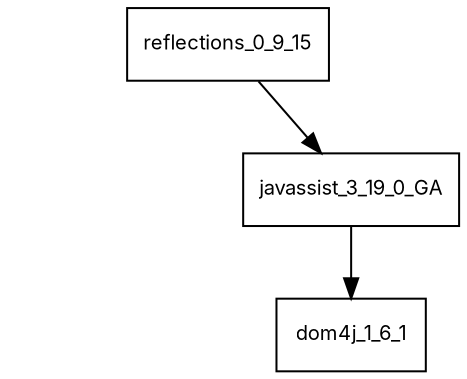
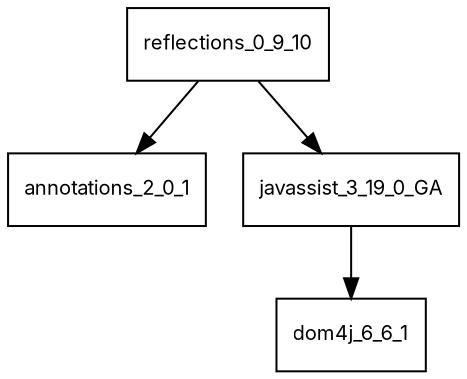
(228, 44) -> (228, 44)
none -> (107, 190)
(351, 335) -> (351, 335)
